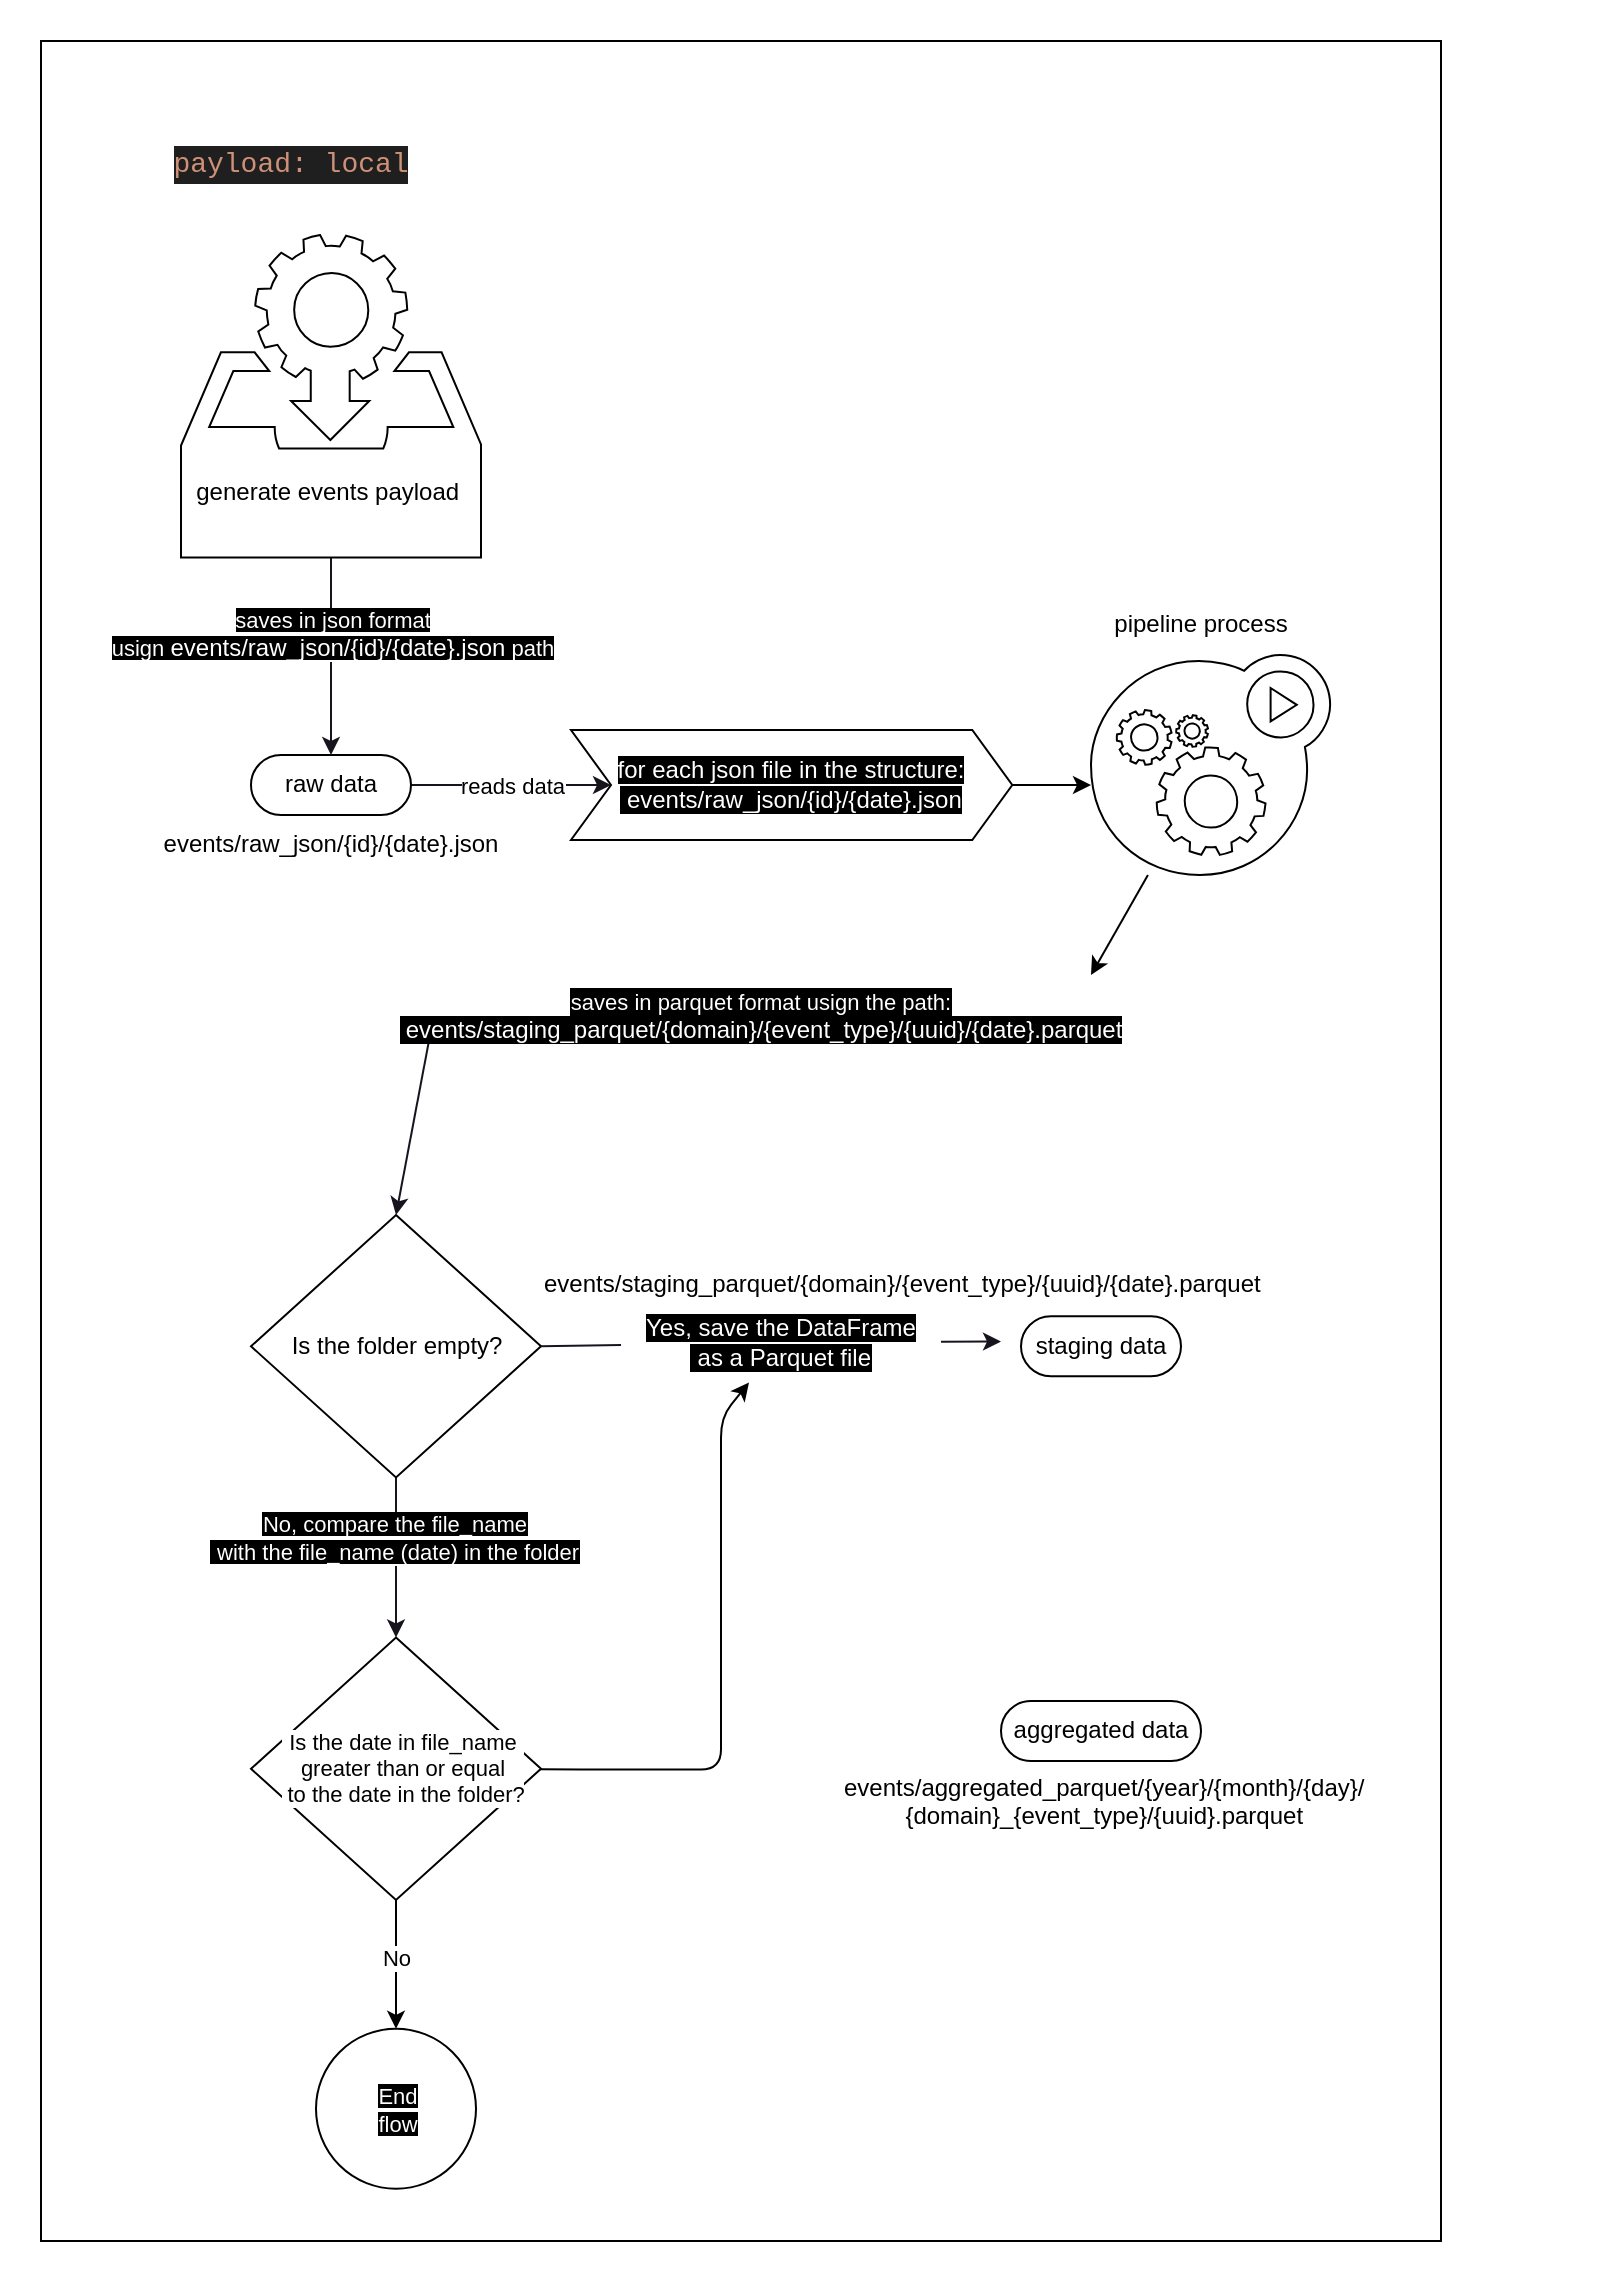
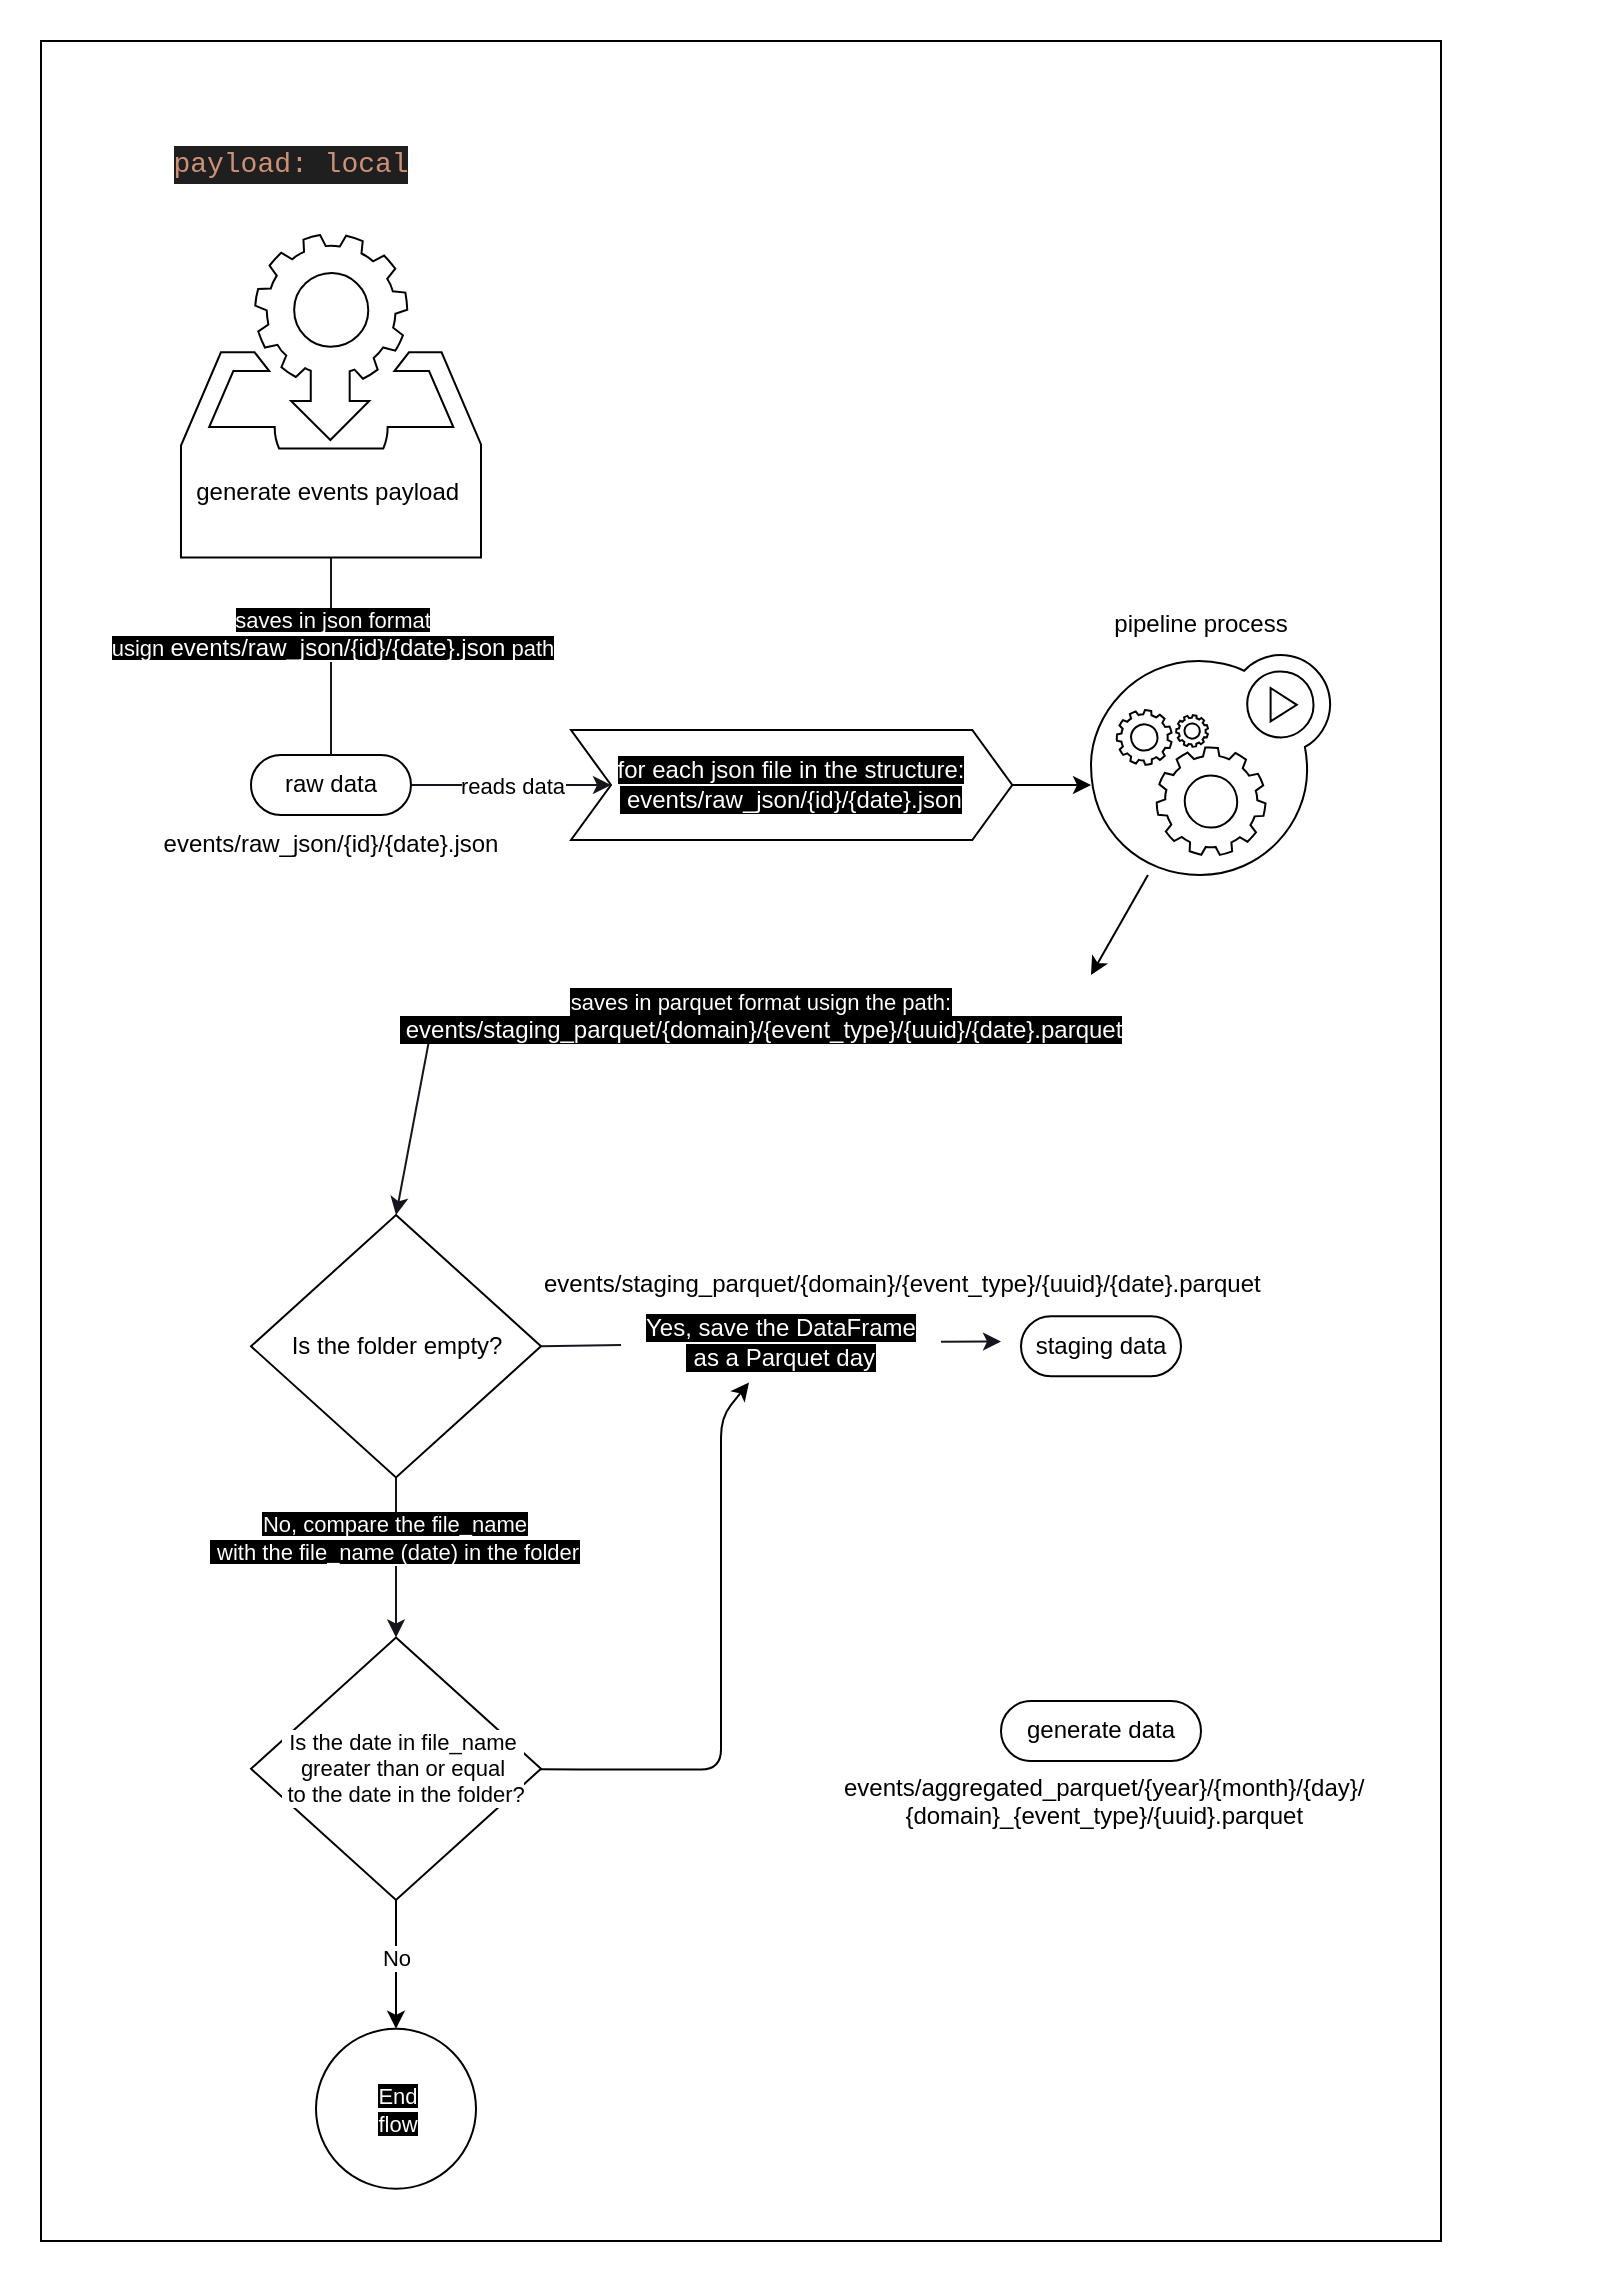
(331, 740) -> (331, 745)
(782, 1343) -> (782, 1343)
(1102, 1731) -> (1102, 1731)
